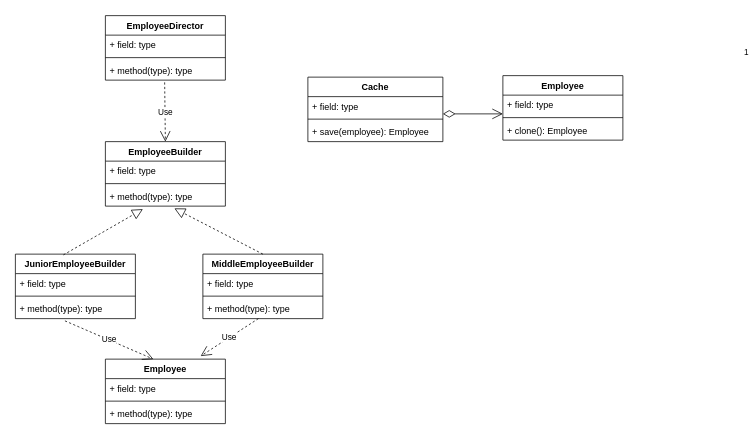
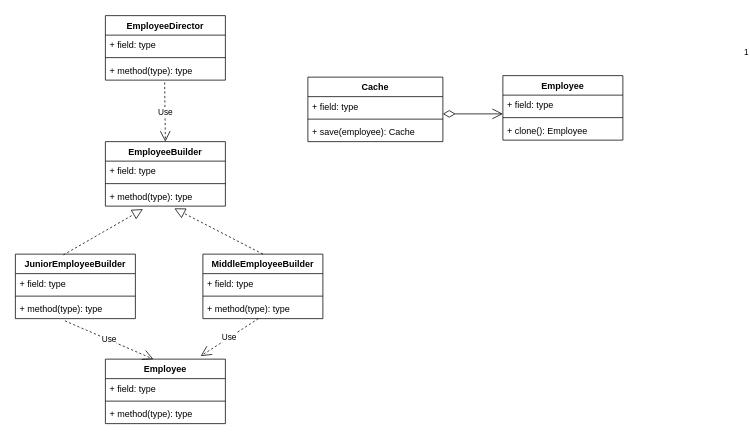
(372, 132) -> (365, 132)
